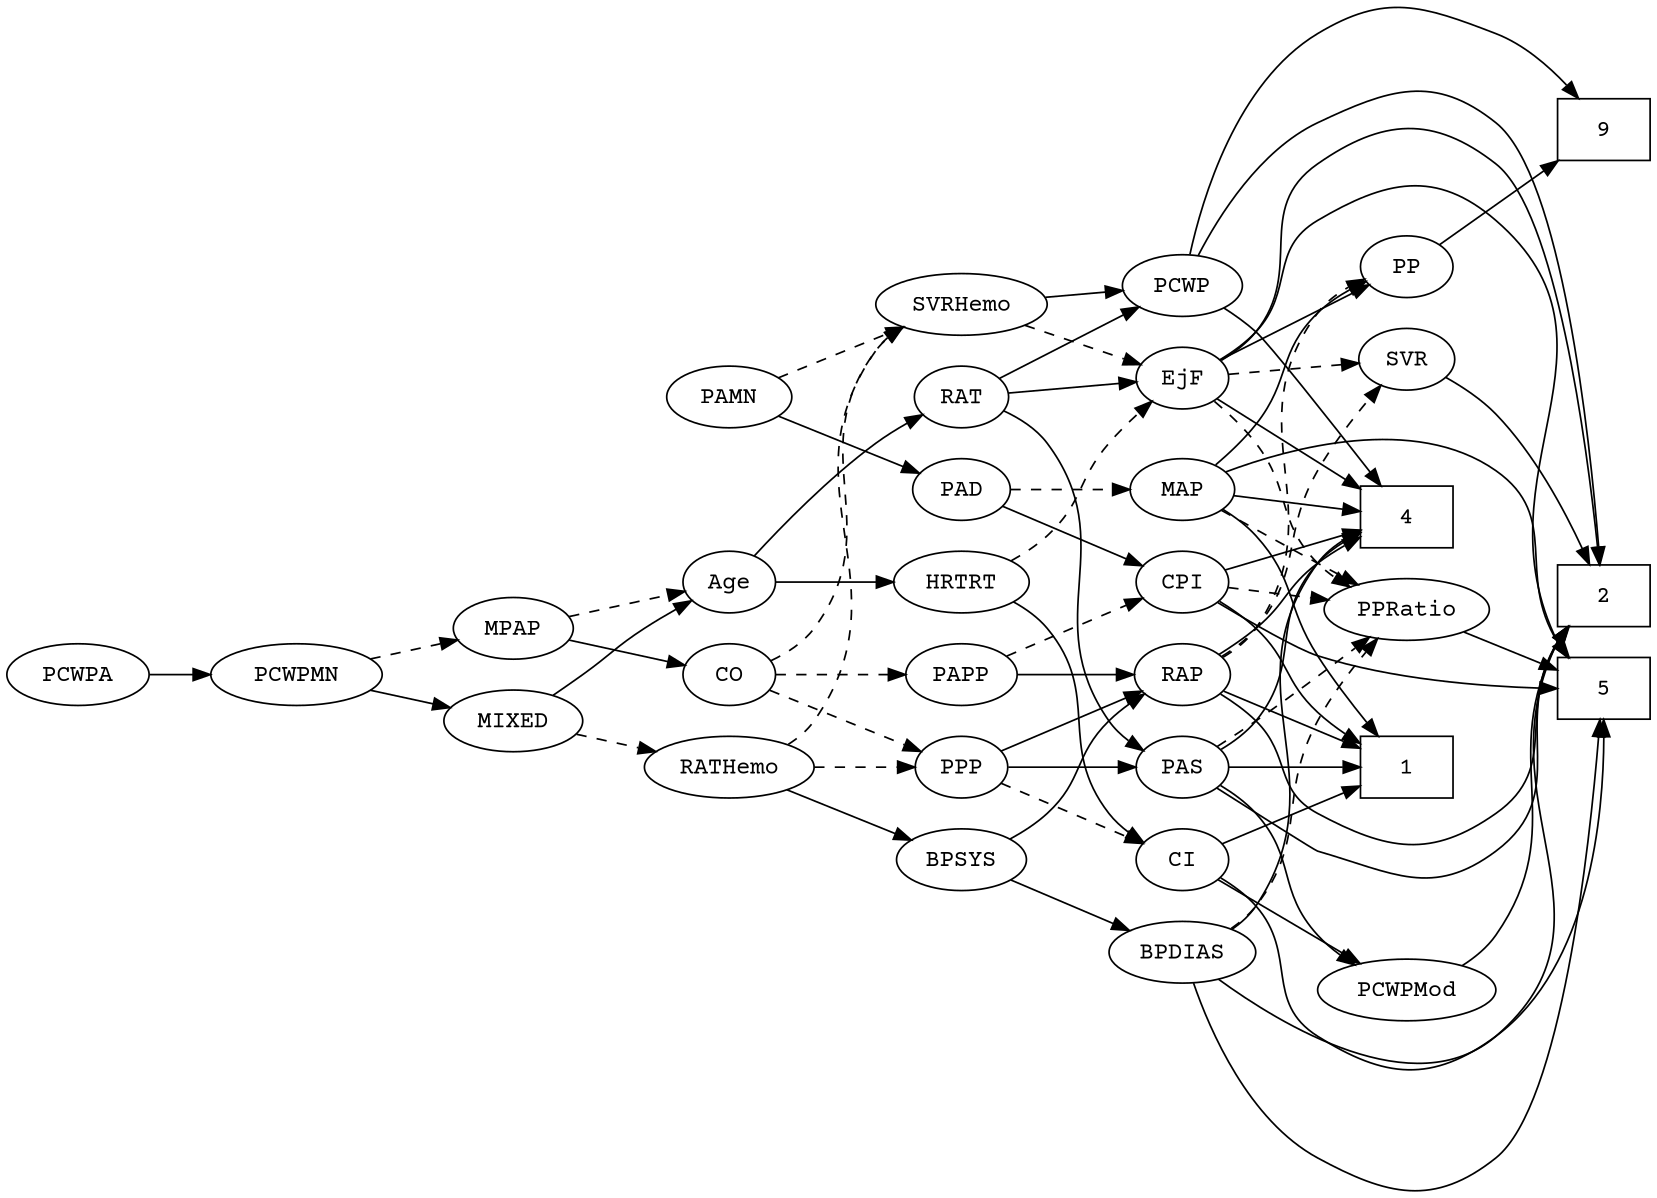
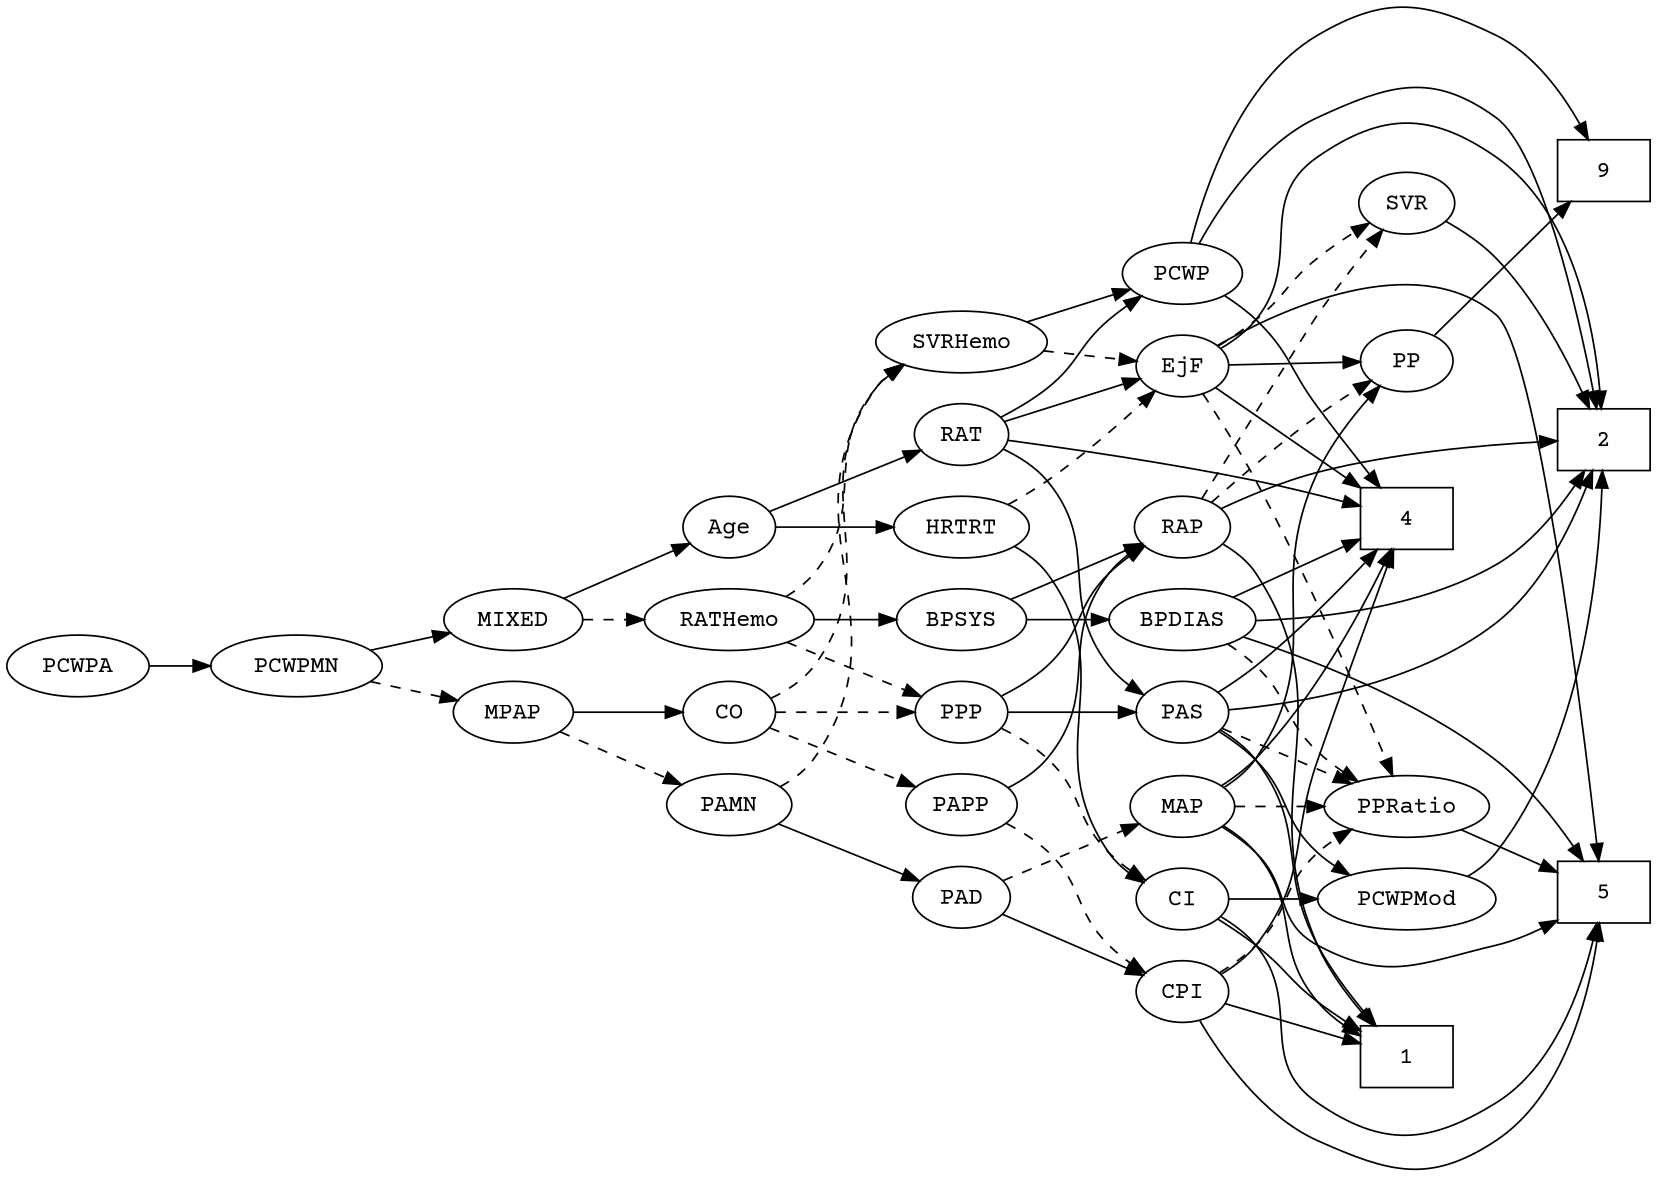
(1282, 601) -> (1177, 466)
(619, 606) -> (613, 755)
